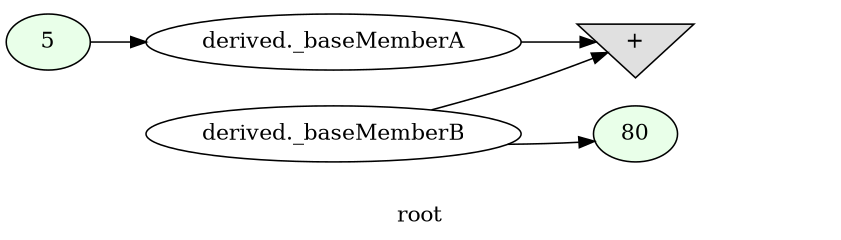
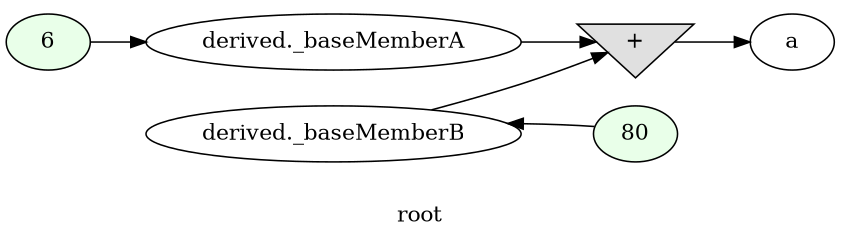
(48, 42) -> (48, 42)
none -> (792, 42)
(543, 144) -> (559, 125)
